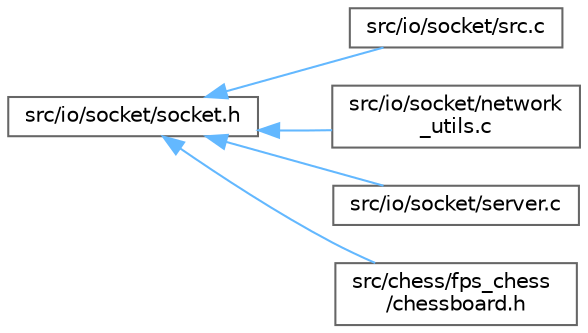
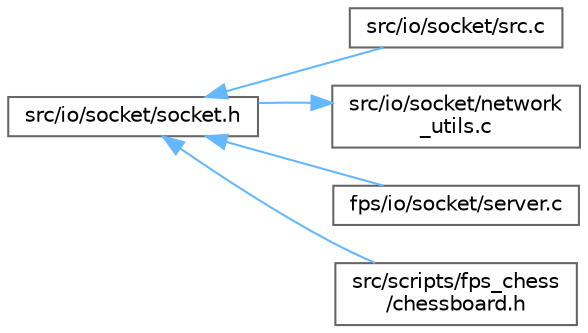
(306, 131) -> (285, 103)
(456, 205) -> (456, 205)
(456, 294) -> (456, 294)
